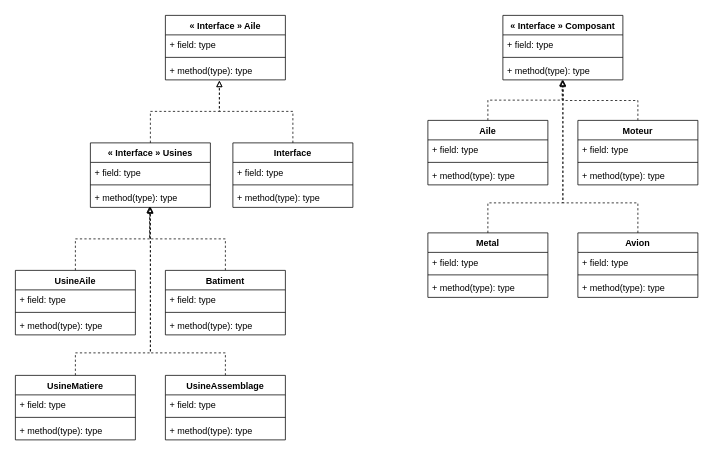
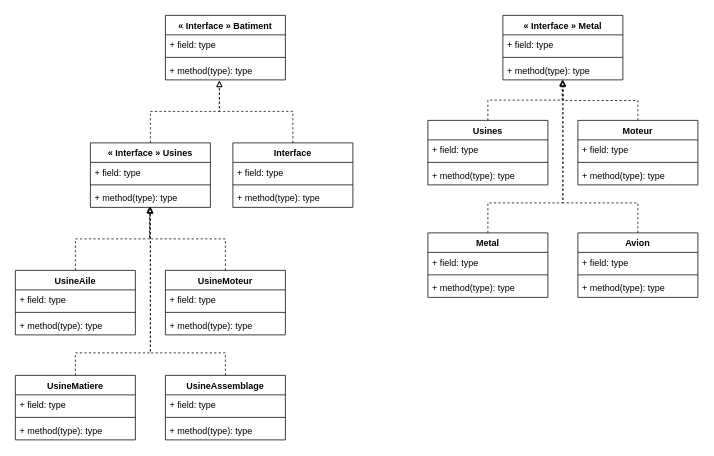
(225, 26) -> (225, 26)
(563, 26) -> (563, 26)
(488, 131) -> (488, 131)
(225, 281) -> (225, 281)
